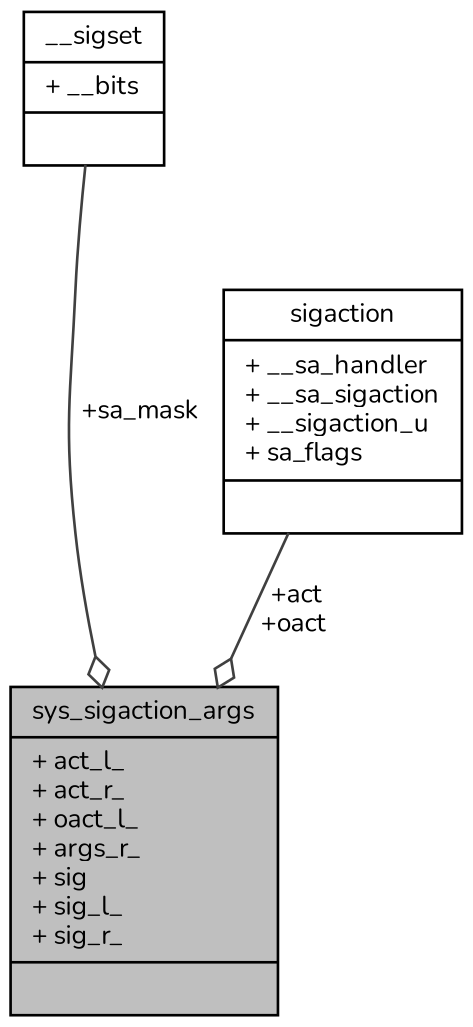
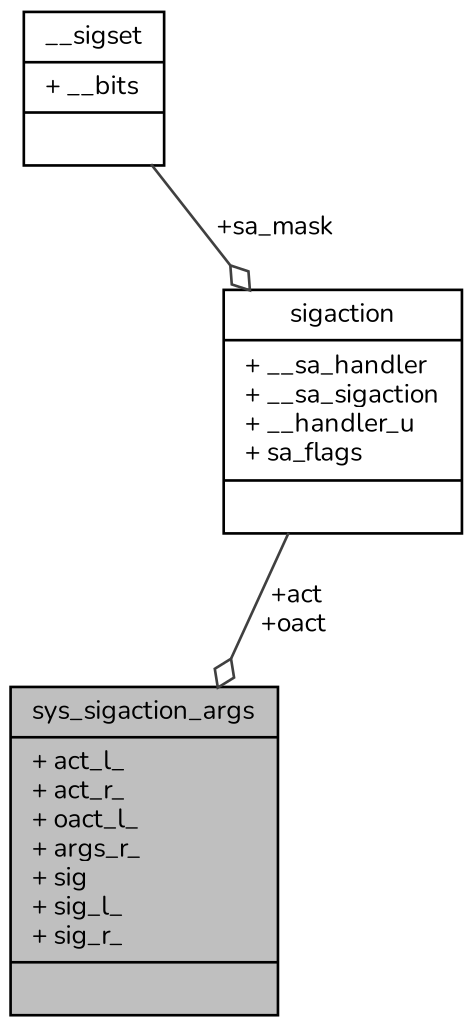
(69, 411) -> (191, 215)
(338, 424) -> (330, 424)
